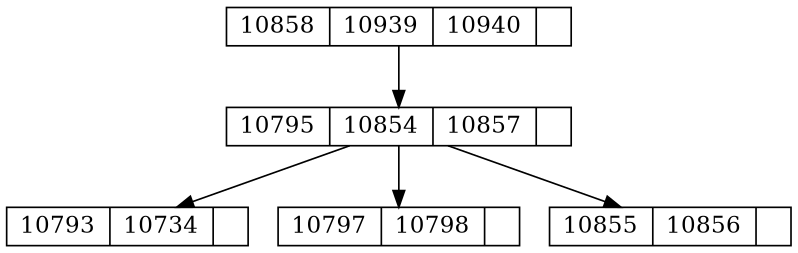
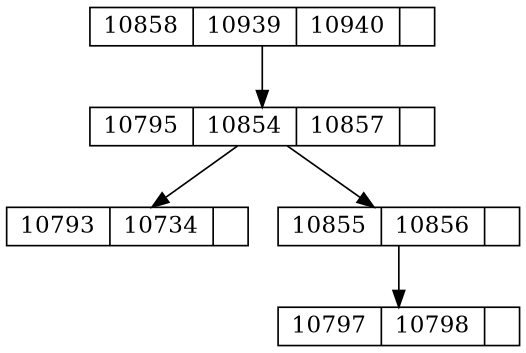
(399, 168) -> (399, 268)
